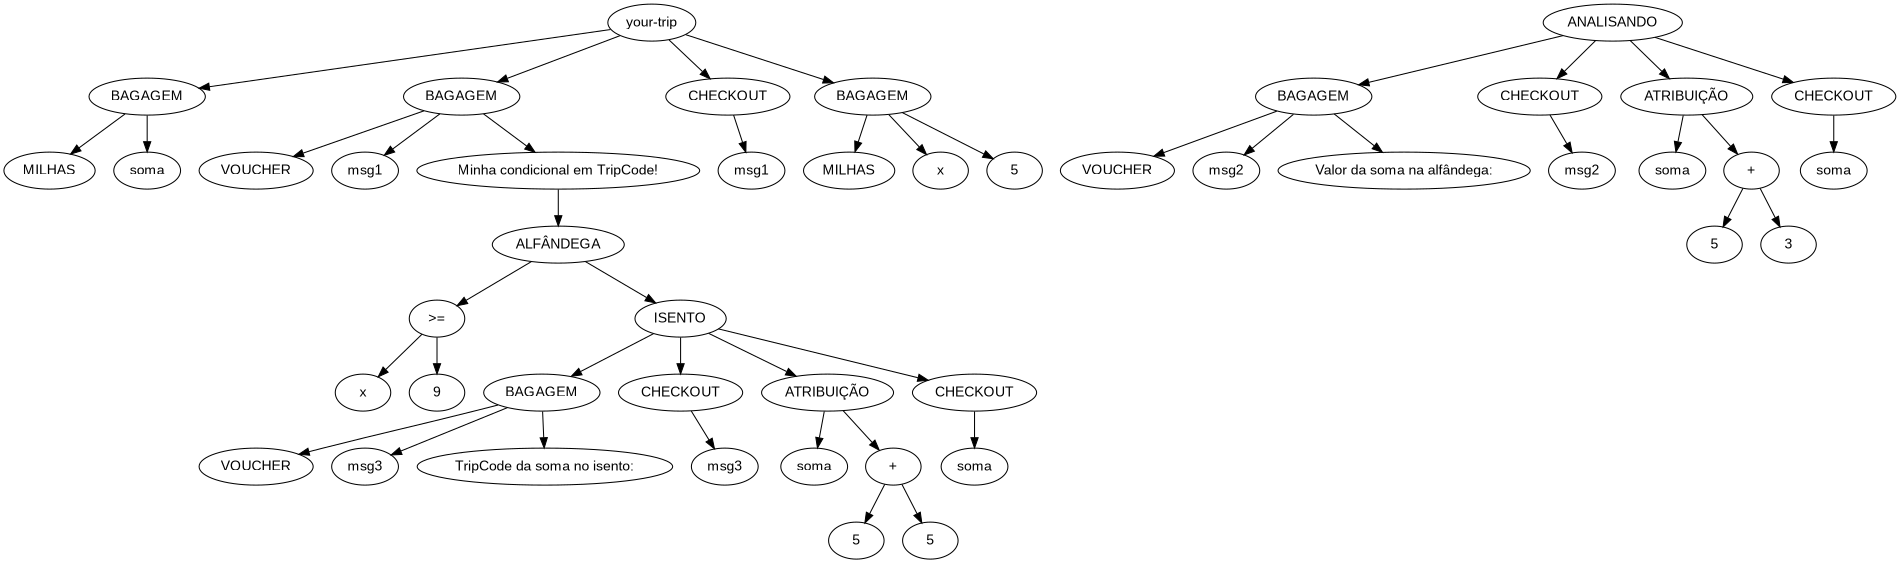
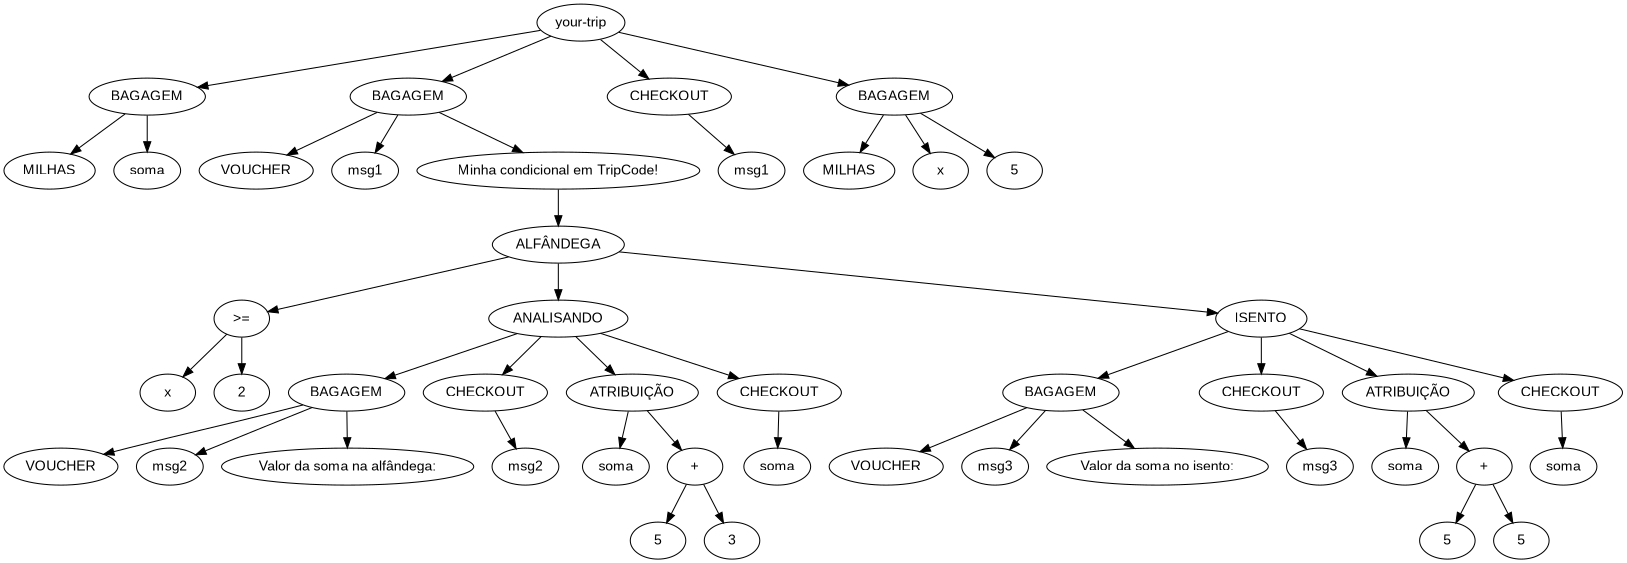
none -> (558, 277)
(437, 393) -> (242, 393)
(545, 467) -> (1157, 467)
